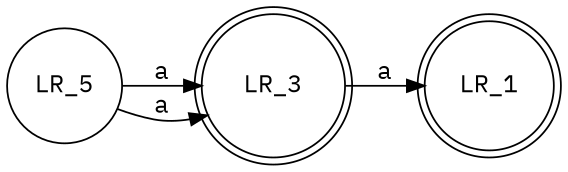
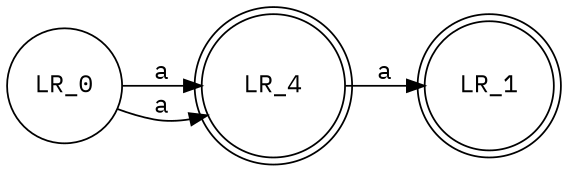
(65, 86) -> (65, 86)
(273, 86) -> (273, 86)
